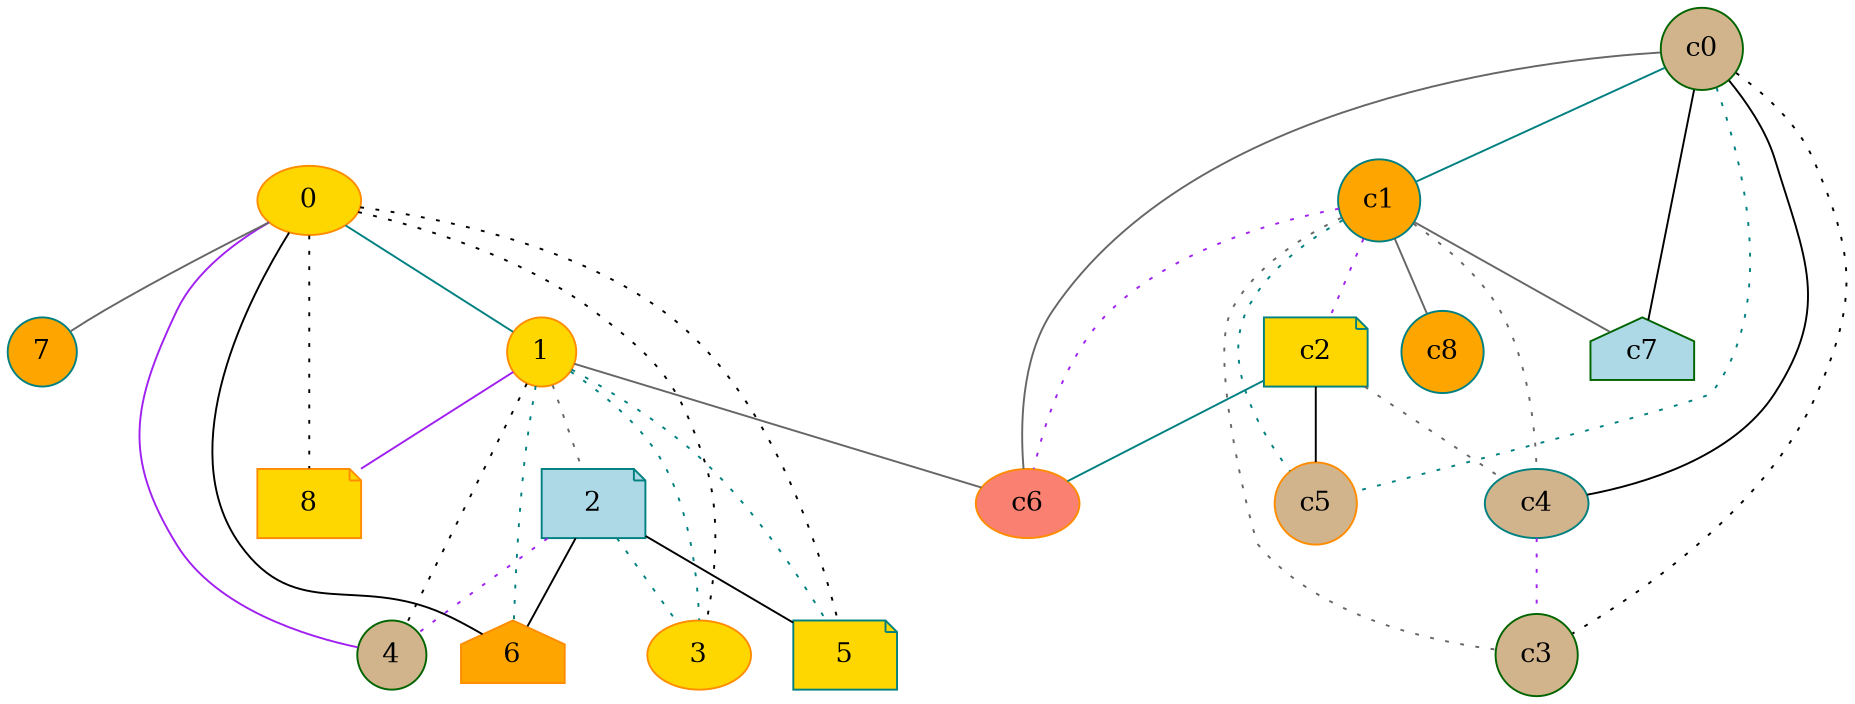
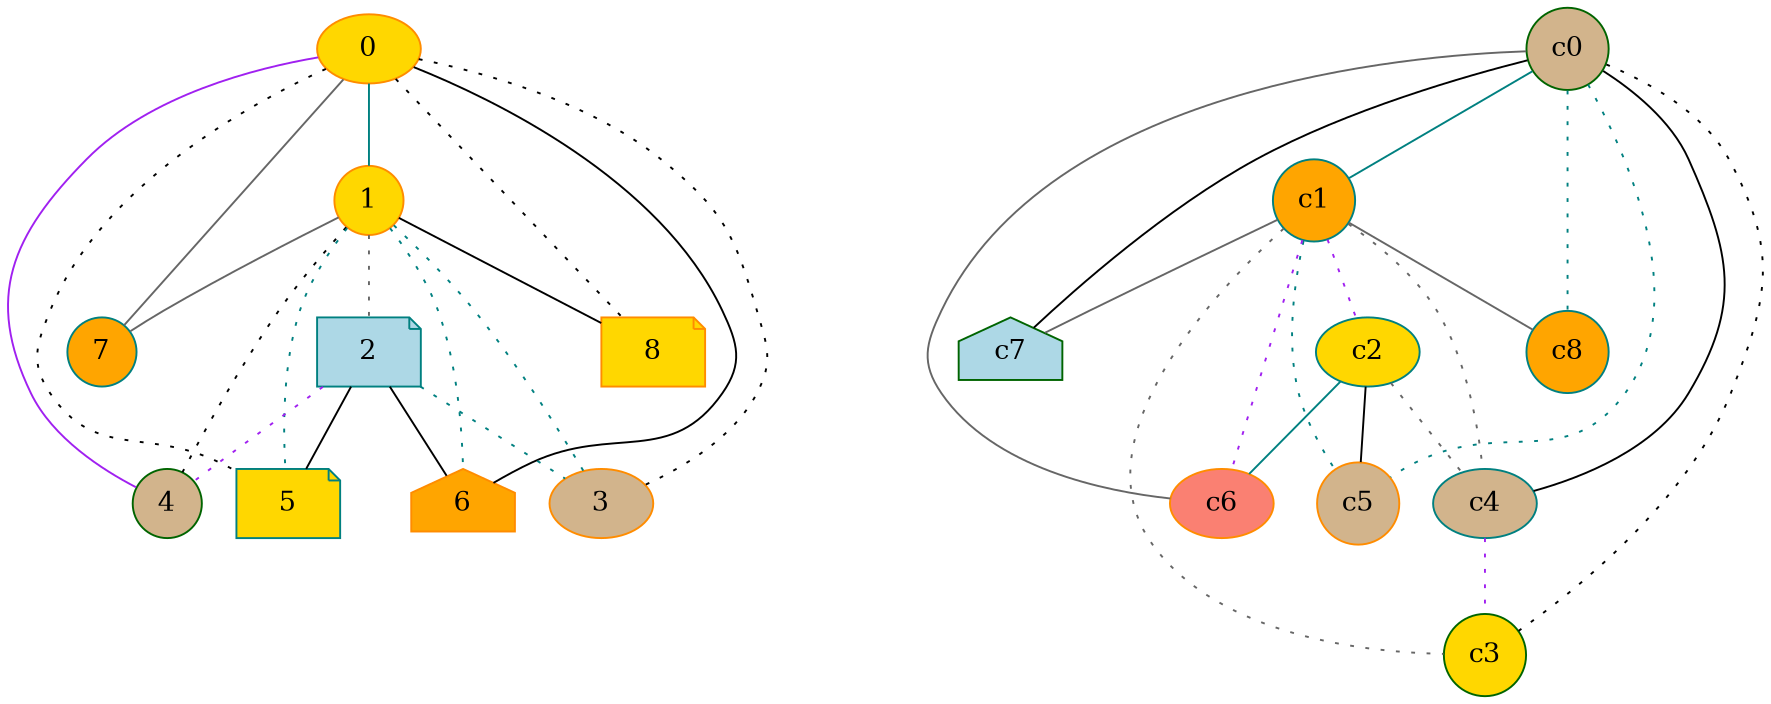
none -> (1568, 200)
(1316, 352) -> (1368, 352)
(437, 420) -> (500, 270)
(778, 426) -> (233, 272)
(699, 655) -> (601, 504)
(1537, 655) -> (1485, 655)
